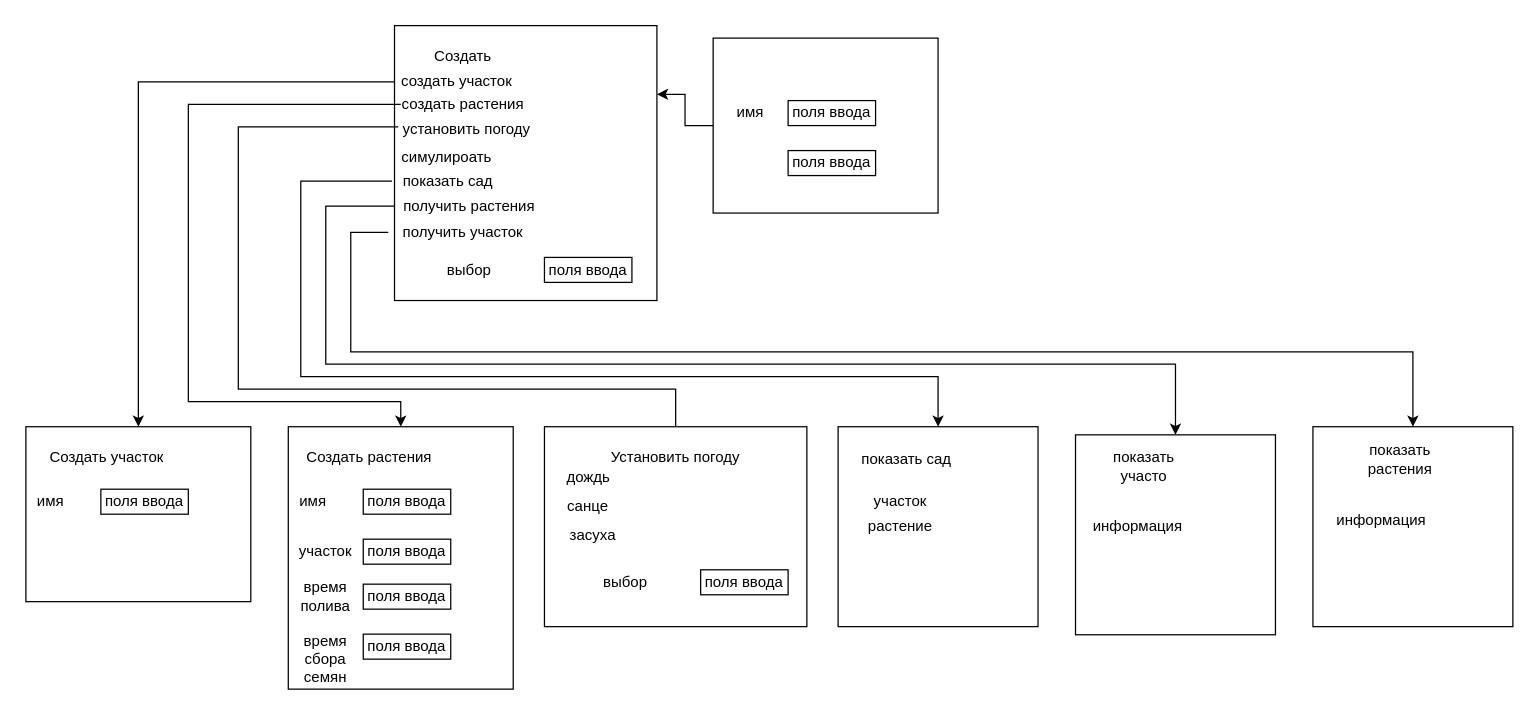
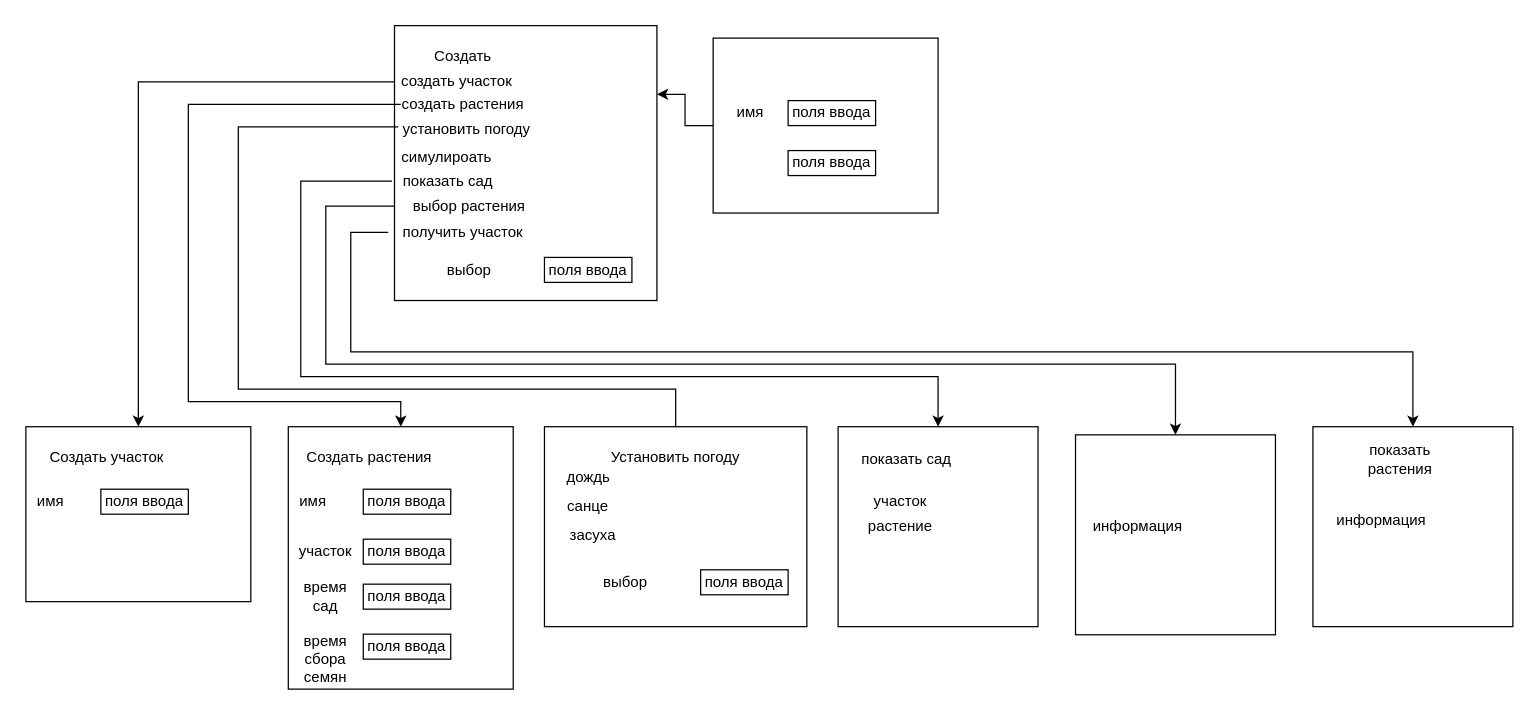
(469, 207) -> (469, 207)
(1144, 467) -> none
(326, 597) -> (326, 597)
